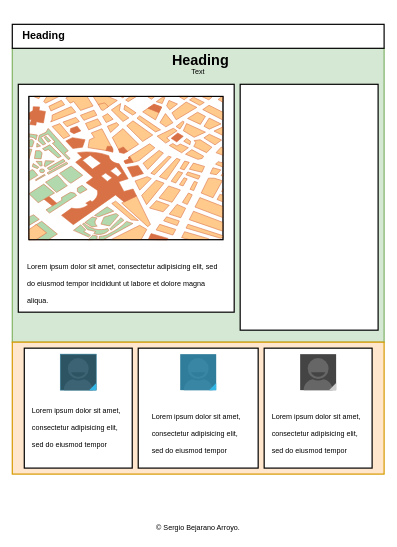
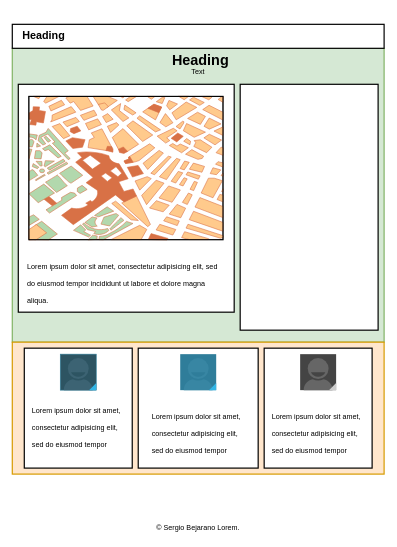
(198, 528) -> (198, 528)
